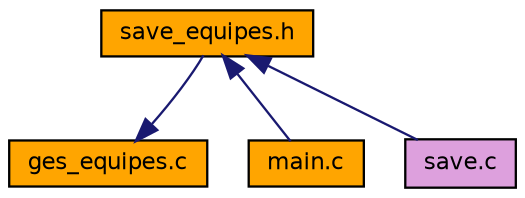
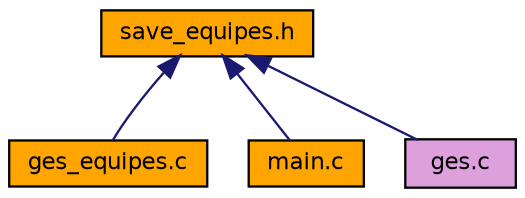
(179, 91) -> (137, 106)
(461, 163) -> (461, 163)
